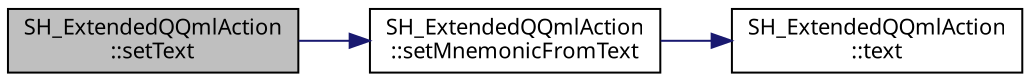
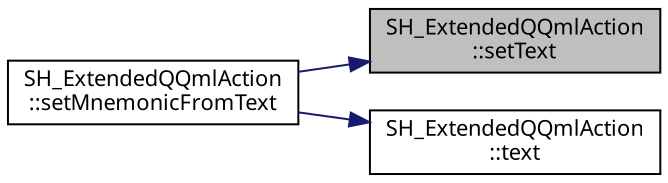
(324, 41) -> (324, 68)
